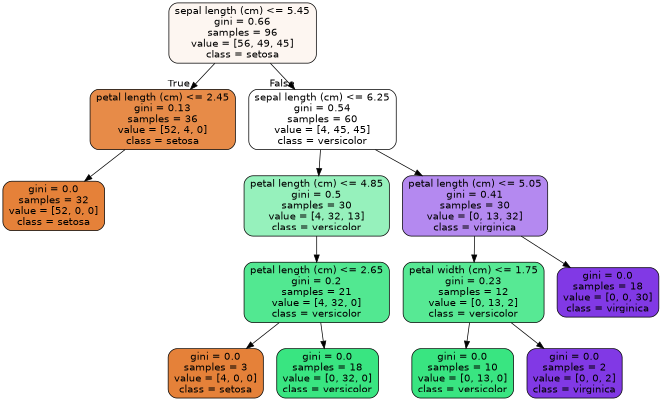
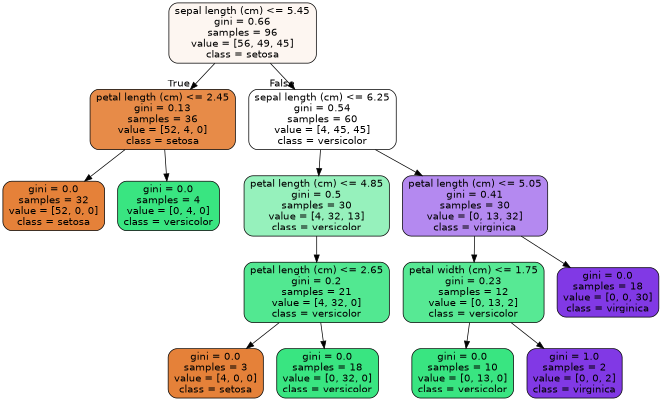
none -> (169, 206)
(575, 373) -> (575, 373)
